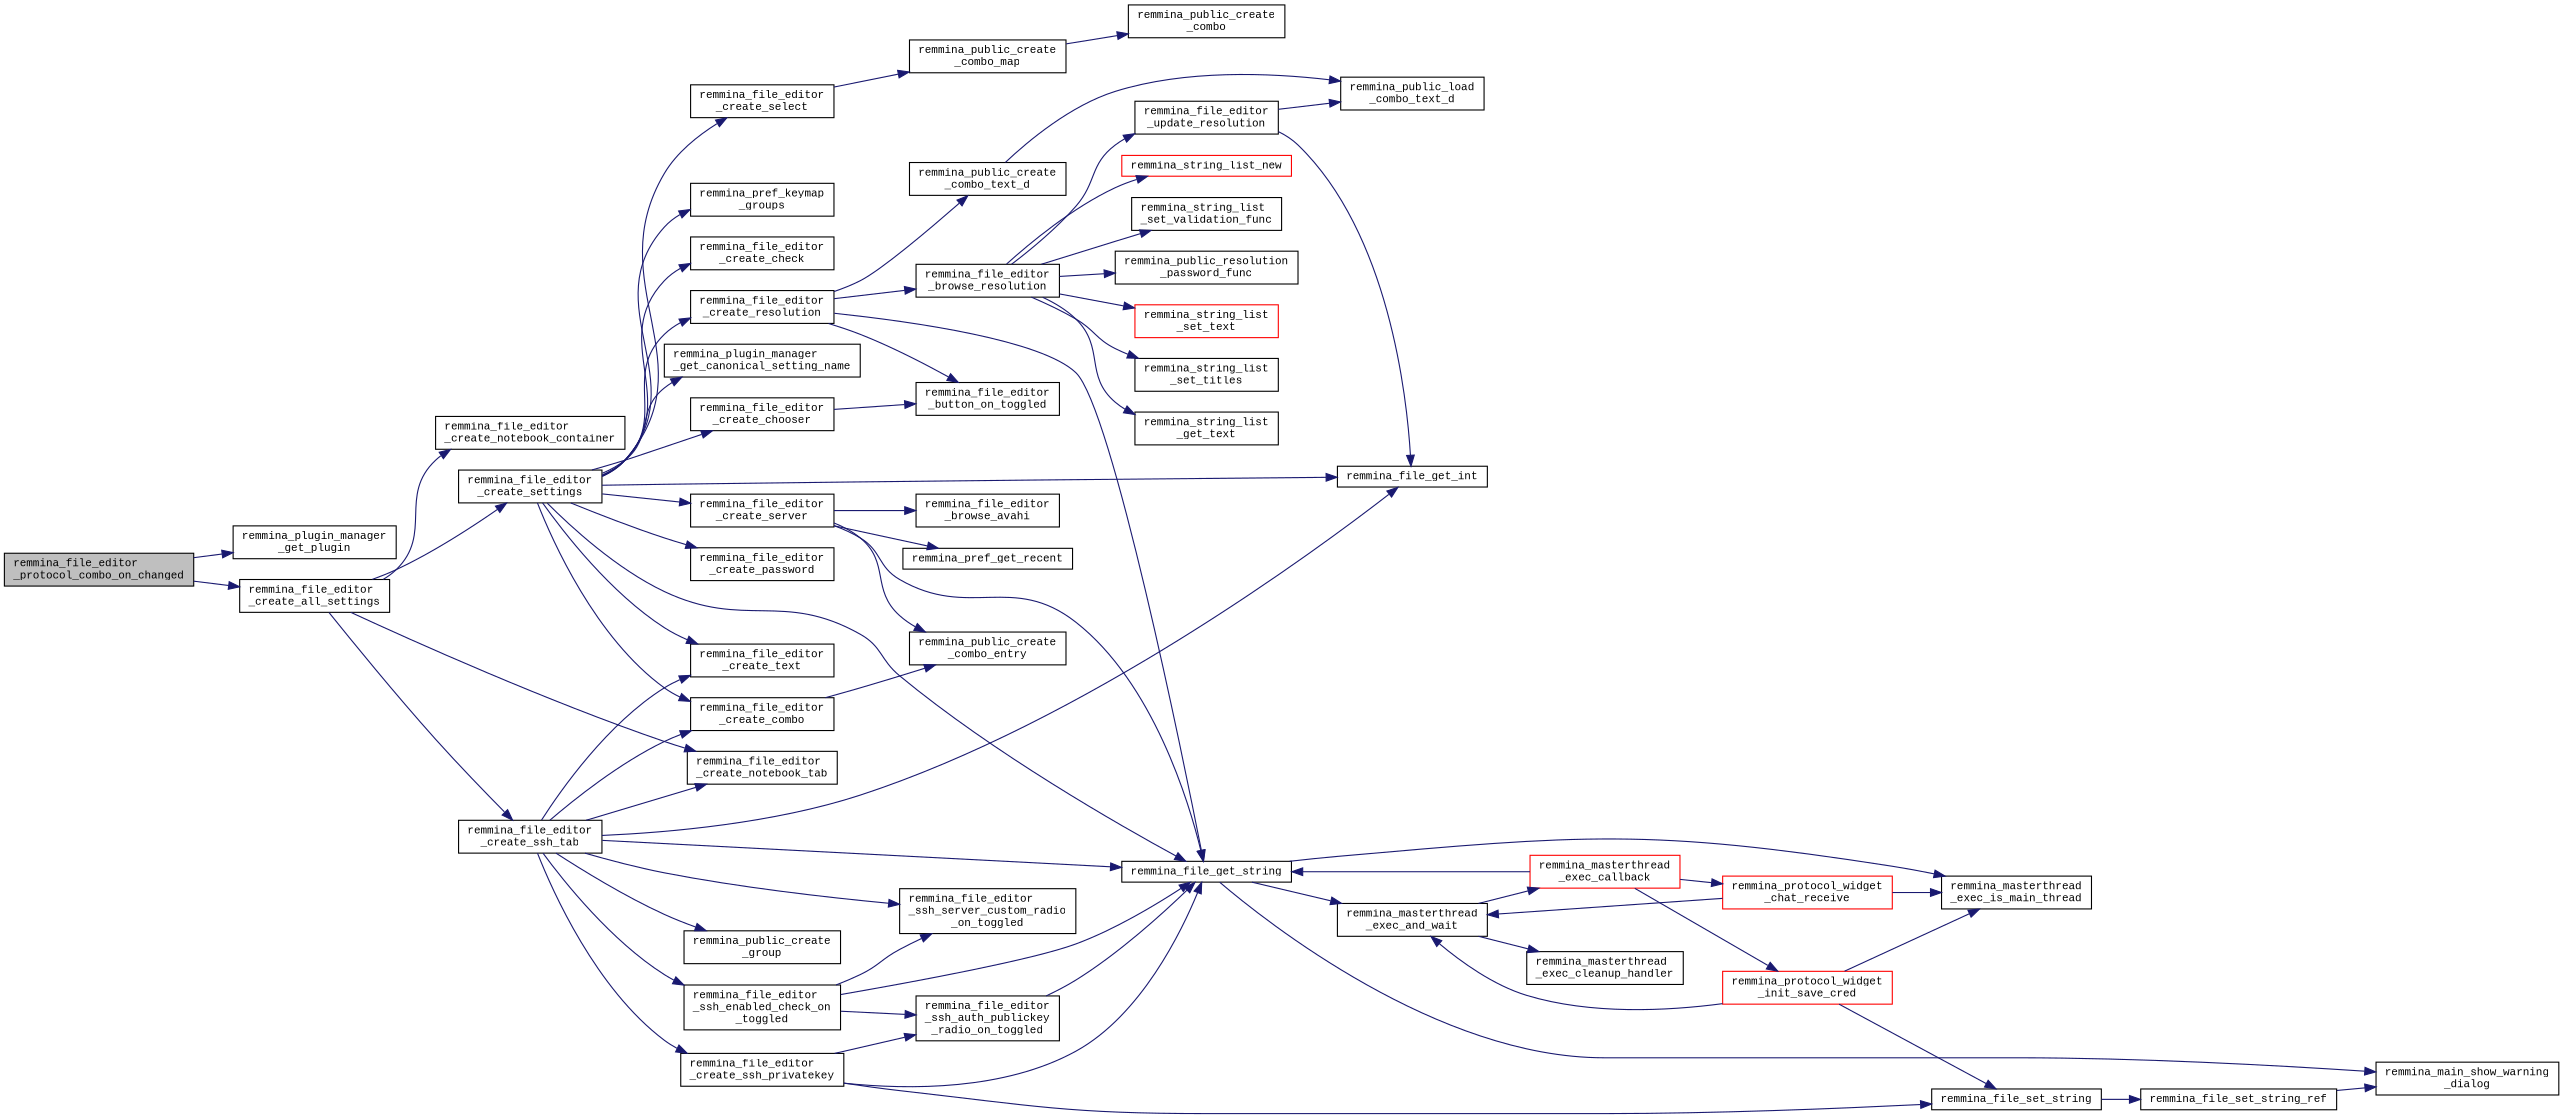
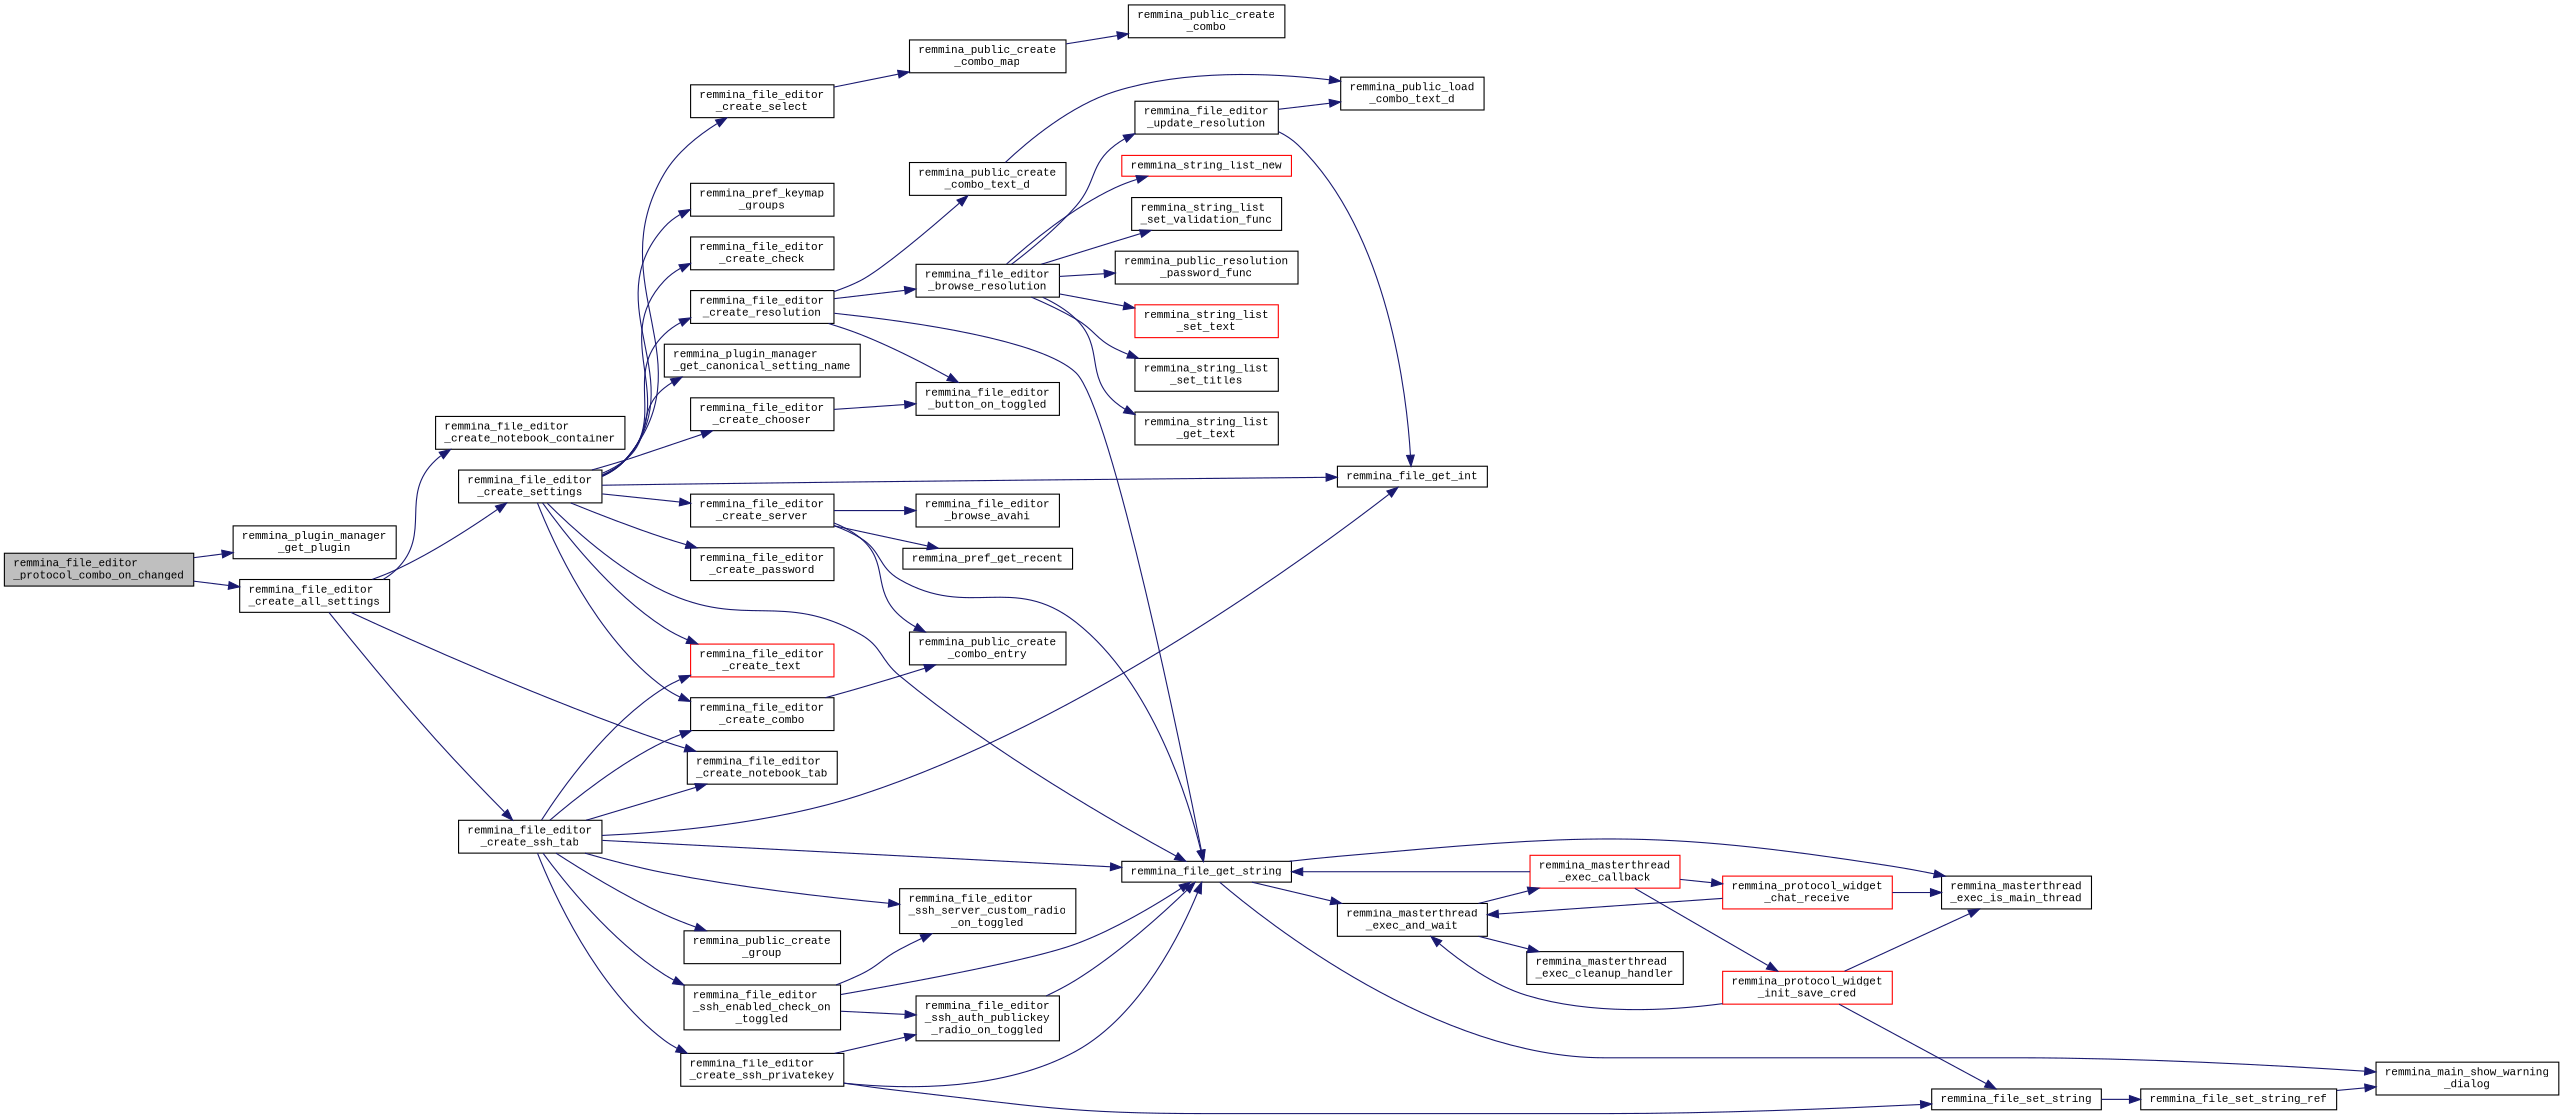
(762, 660) -> (762, 660)
